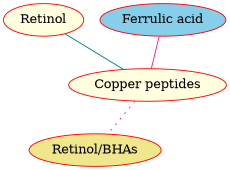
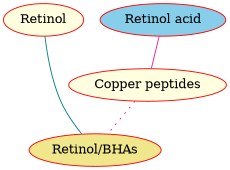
(163, 20) -> (163, 20)
(94, 52) -> (56, 88)
